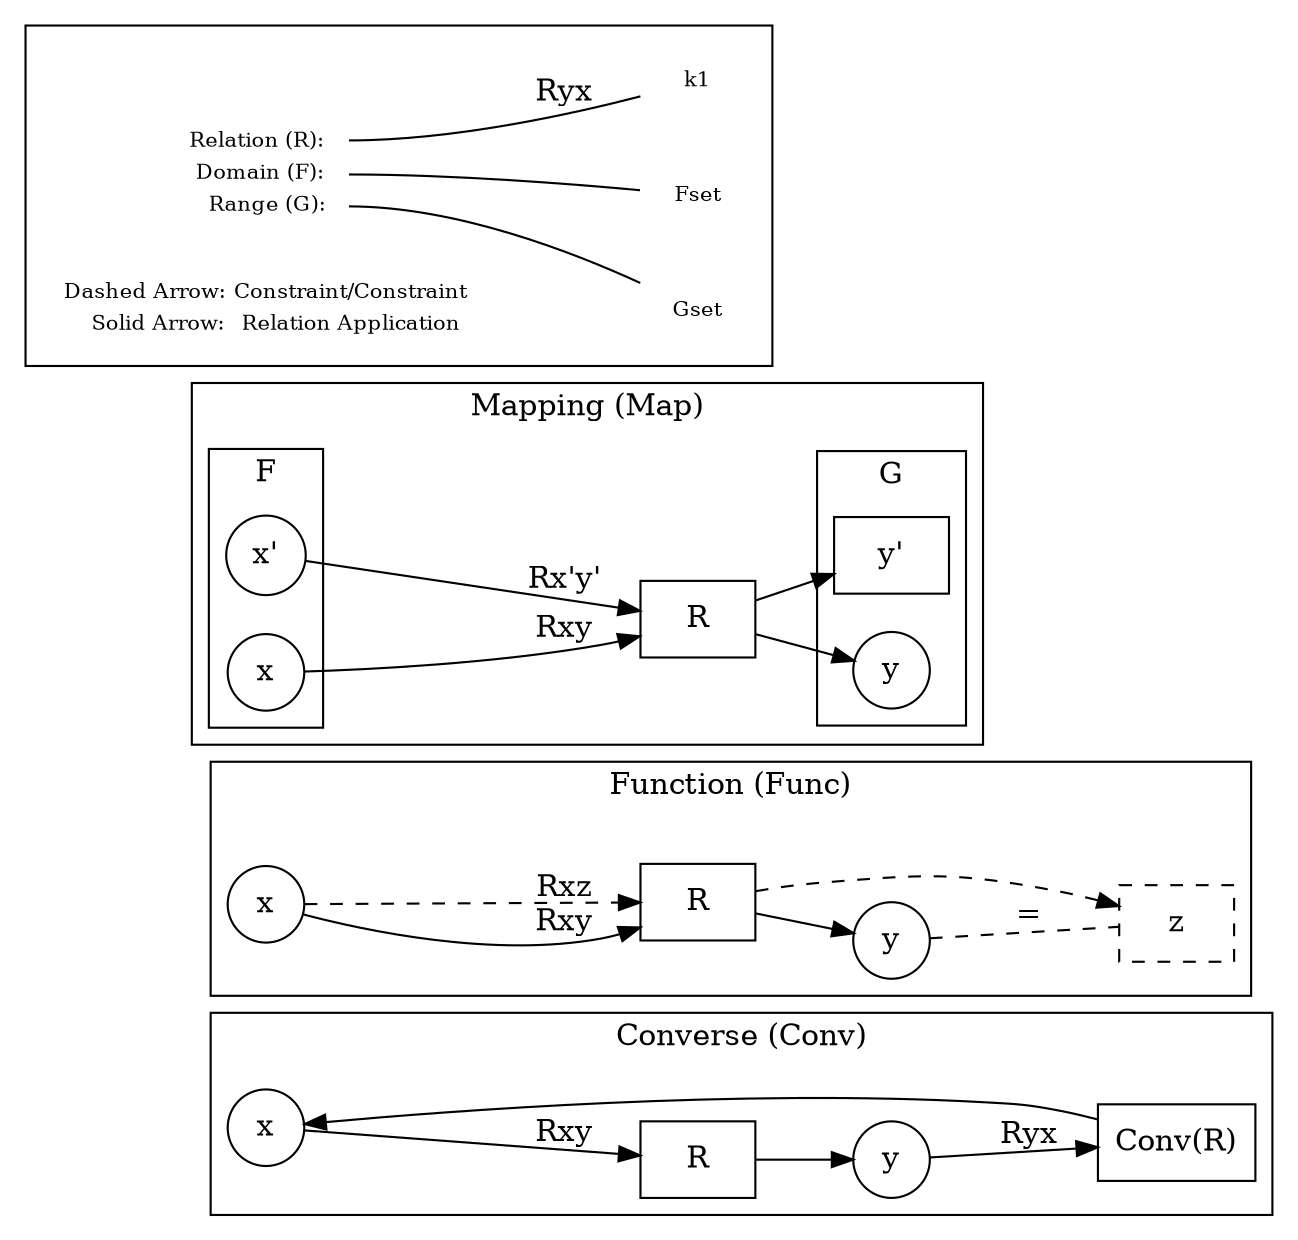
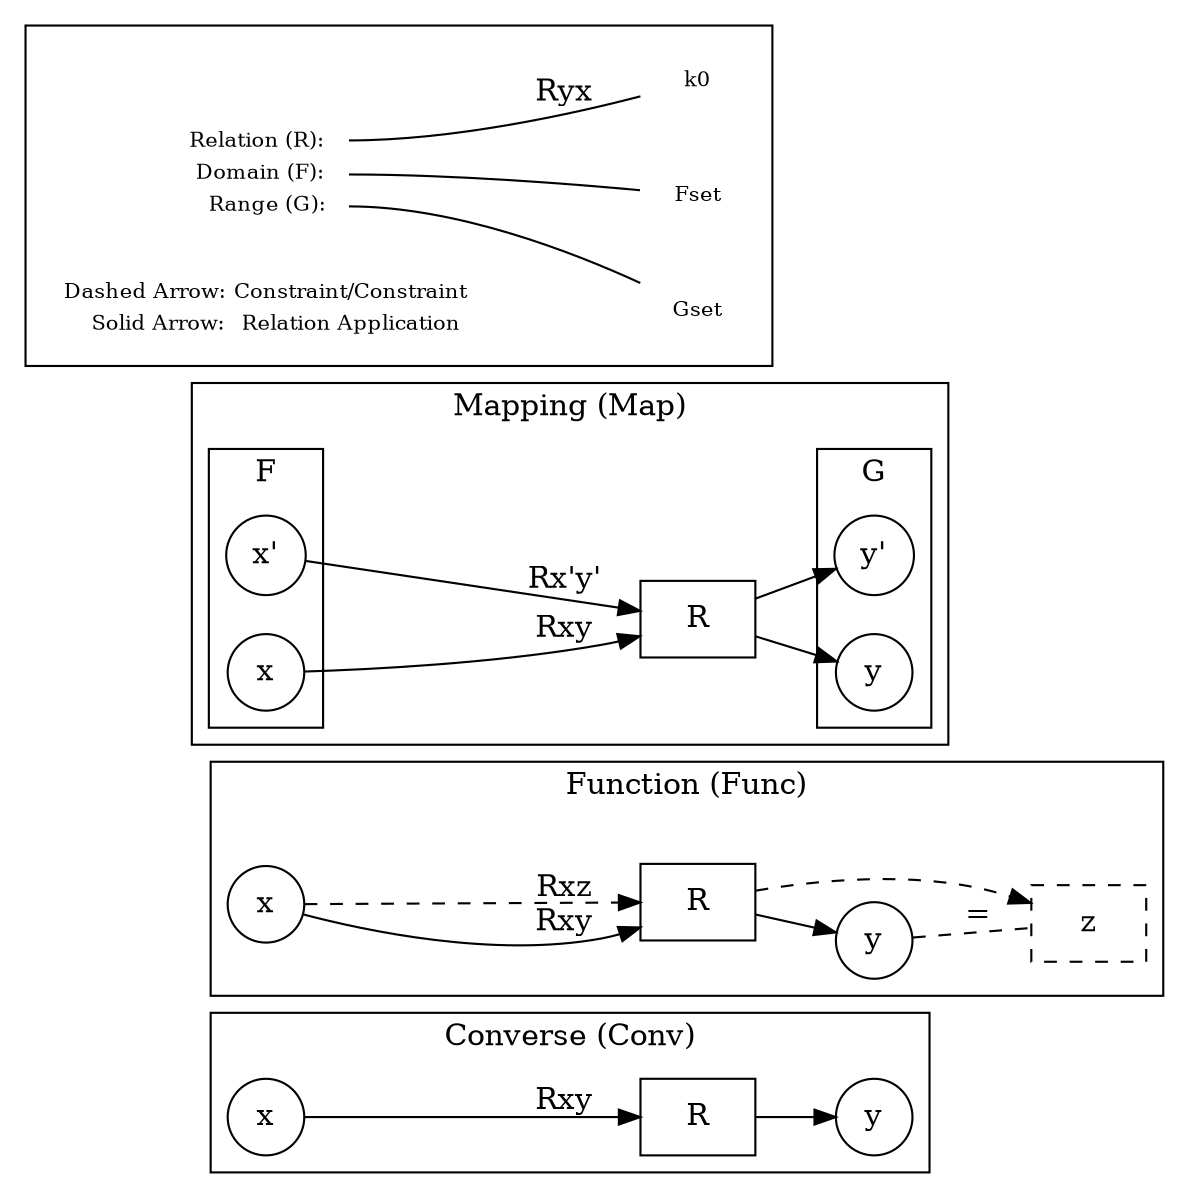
(698, 81) -> (698, 81)
(892, 555) -> (874, 555)
(1177, 1143) -> none
